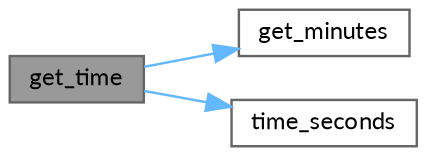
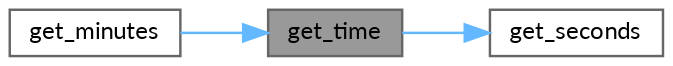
(179, 60) -> (211, 33)
(324, 123) -> (576, 33)
